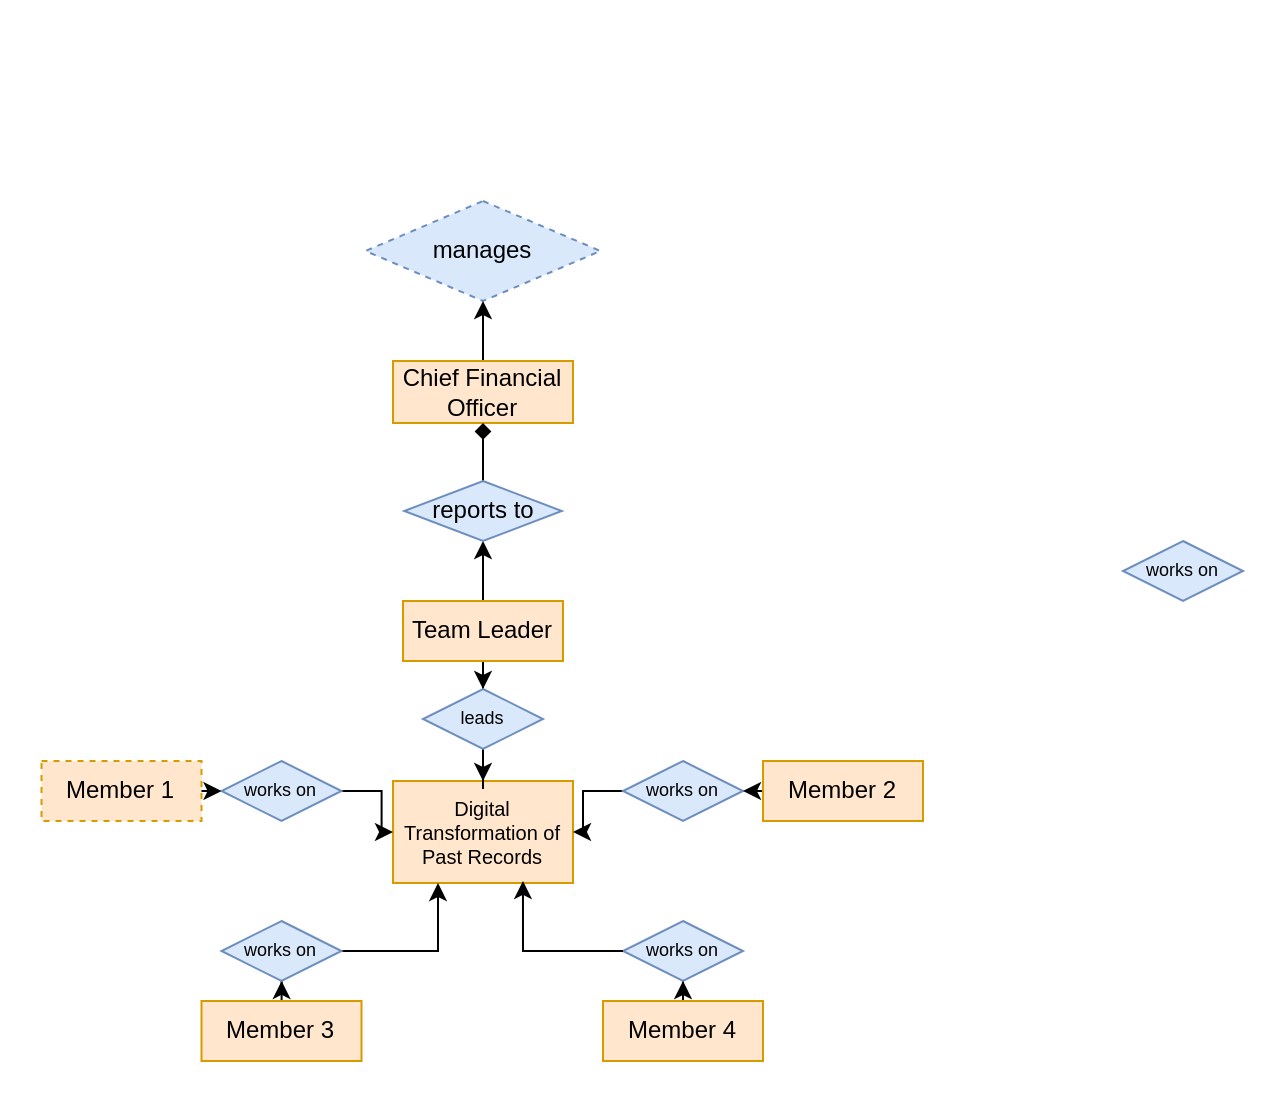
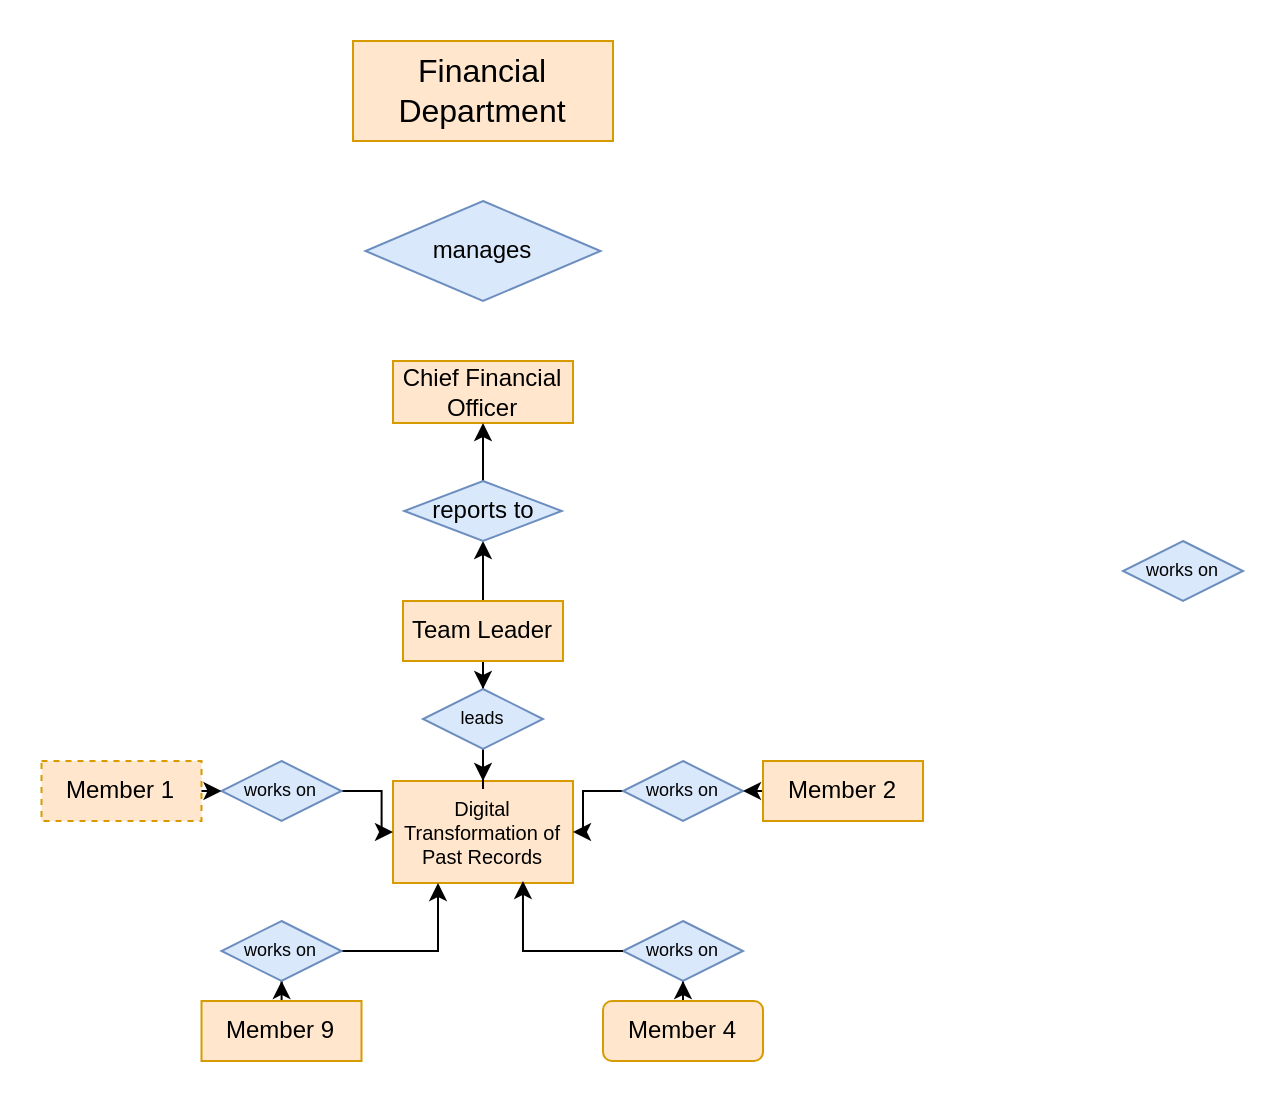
none -> (483, 91)
(483, 251) -> (483, 251)
(483, 324) -> none
(483, 439) -> (483, 438)
(281, 1031) -> (281, 1031)
(683, 1031) -> (683, 1031)
